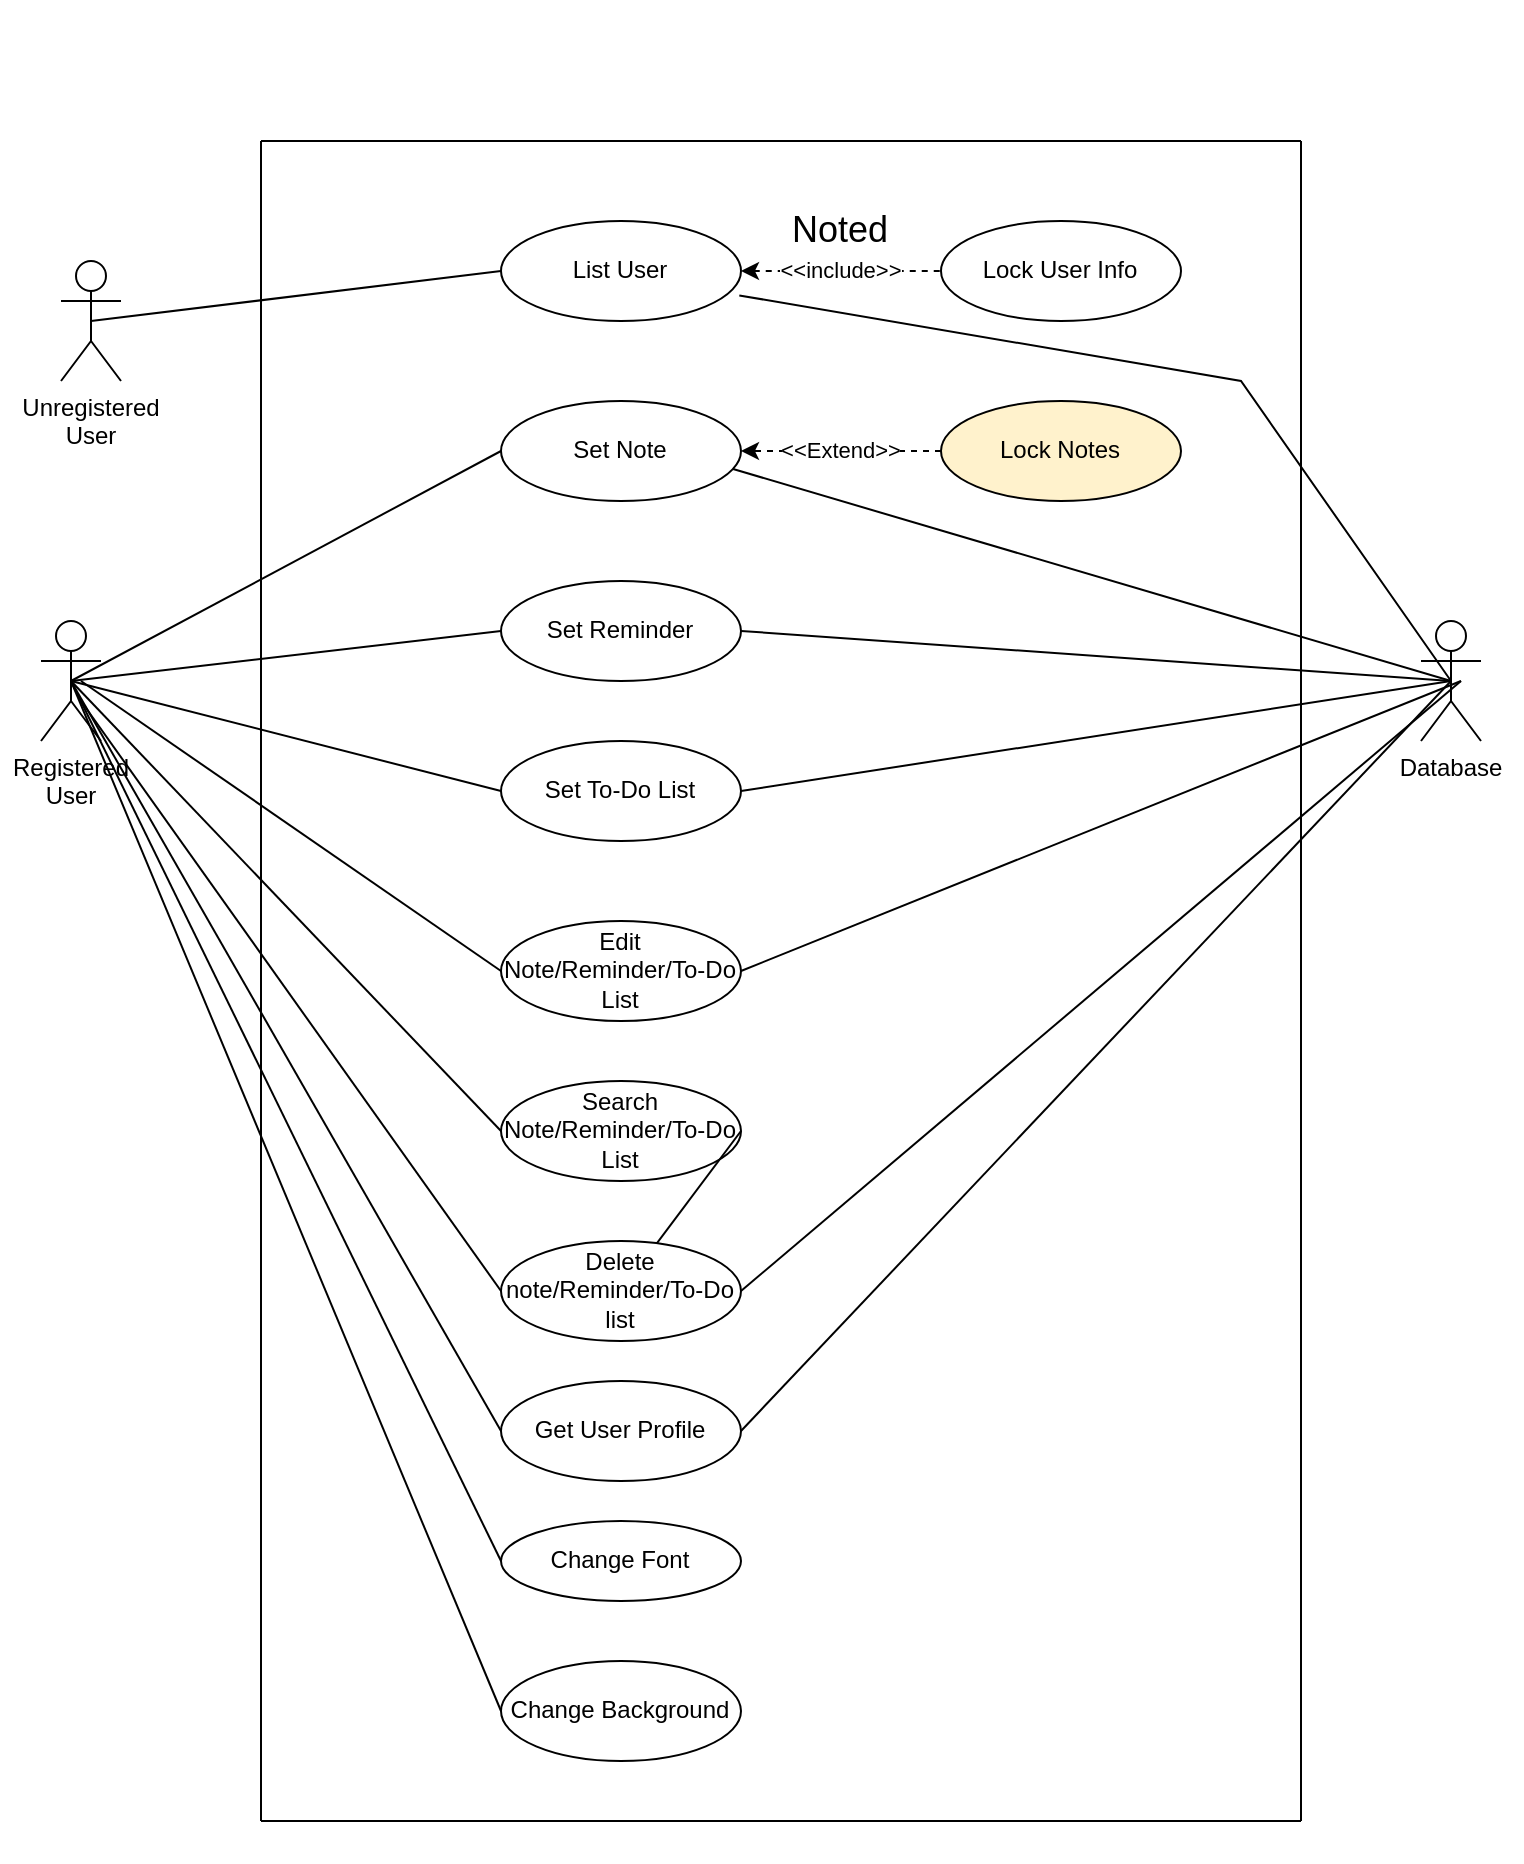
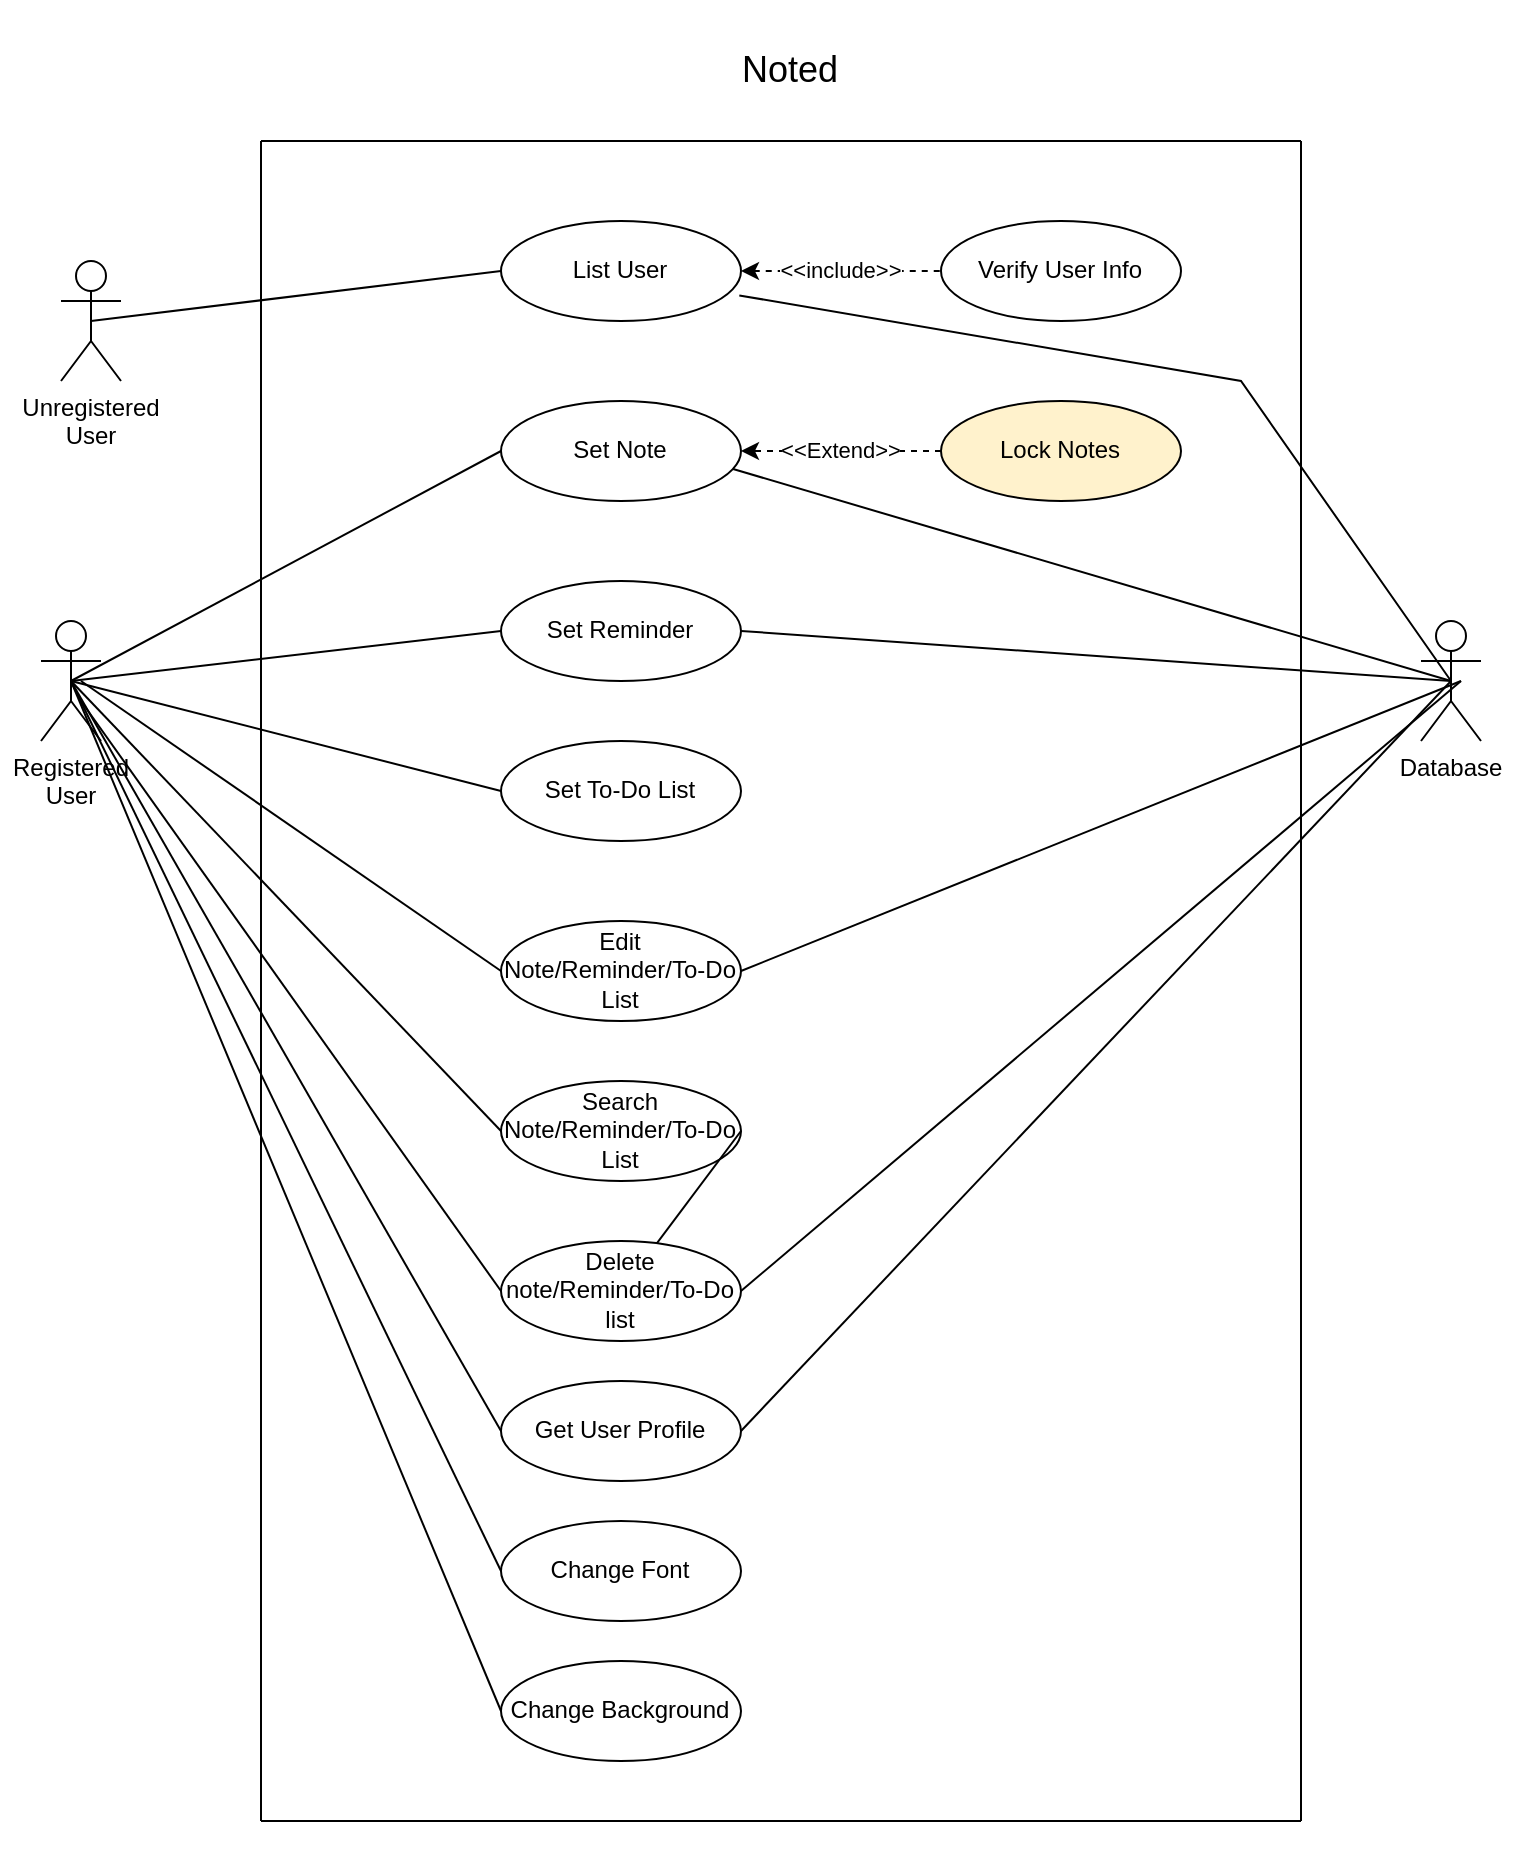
(841, 231) -> (791, 71)
(1061, 271) -> (1061, 271)
(1088, 737) -> none
(621, 1561) -> (621, 1571)
